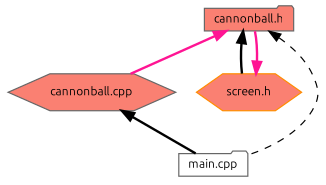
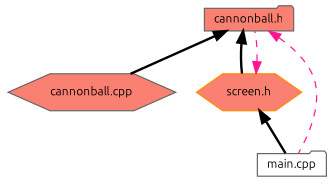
(257, 46) -> (257, 46)
(173, 55) -> (173, 55)
(314, 107) -> (316, 90)
(164, 135) -> (276, 137)
